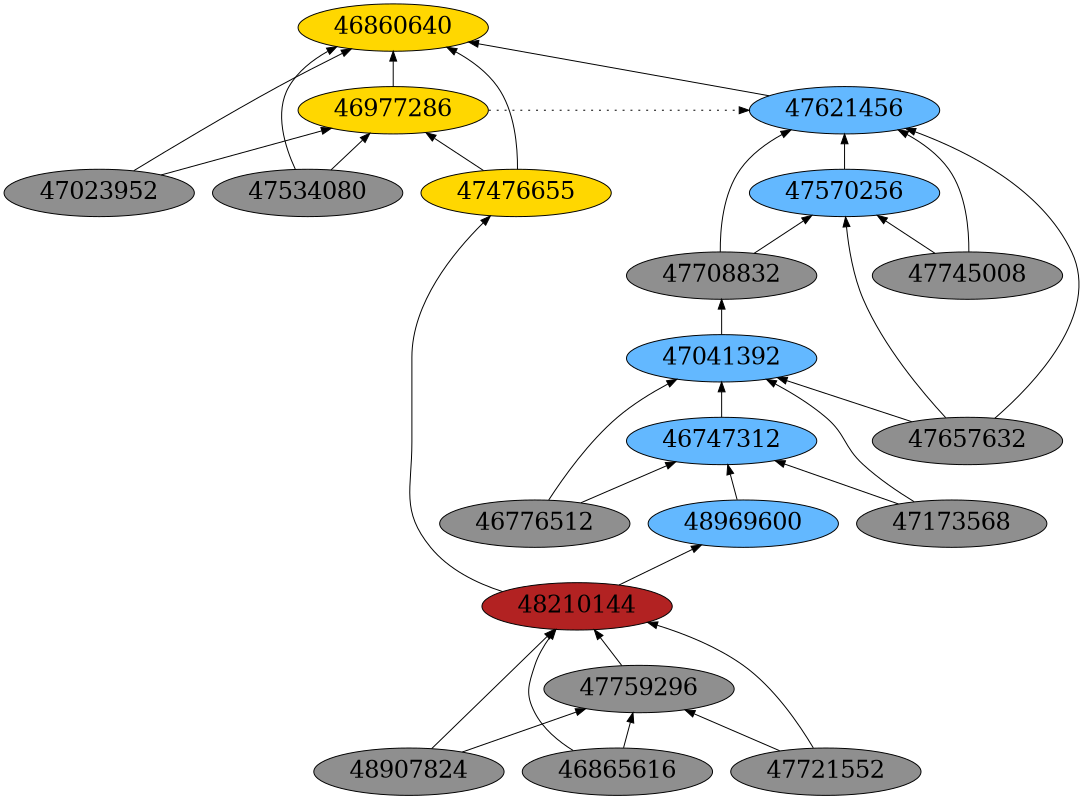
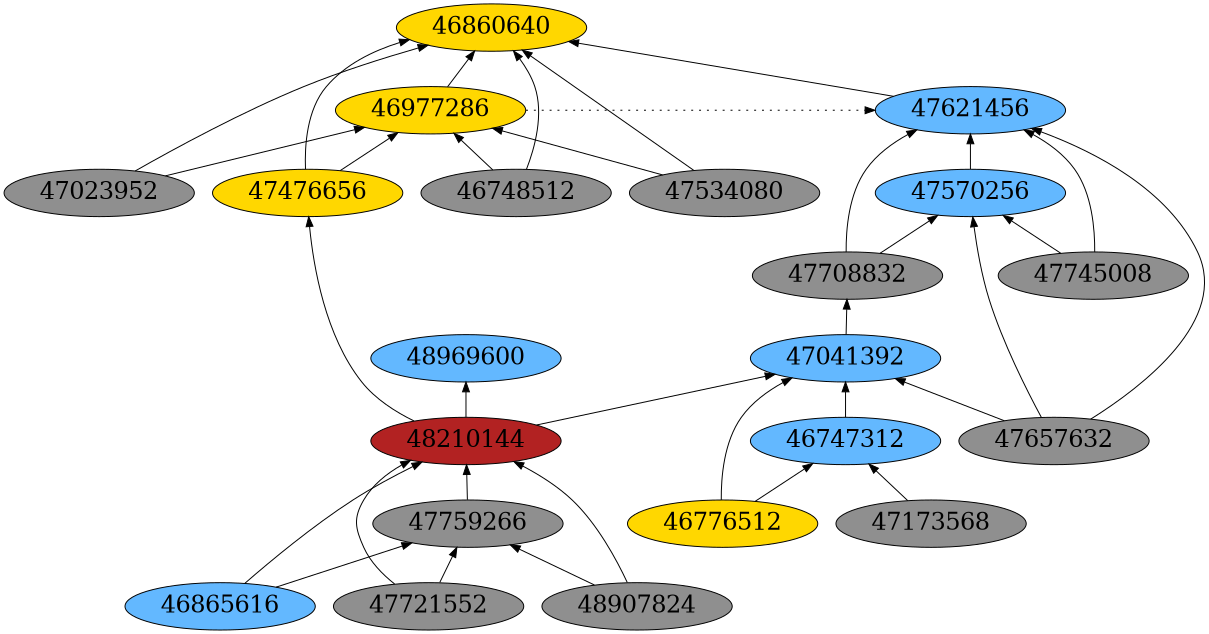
none -> (516, 193)
(516, 193) -> (308, 193)
(845, 442) -> (651, 401)
(734, 487) -> none
(535, 524) -> (723, 524)
(639, 689) -> (468, 524)
(617, 772) -> (220, 606)
